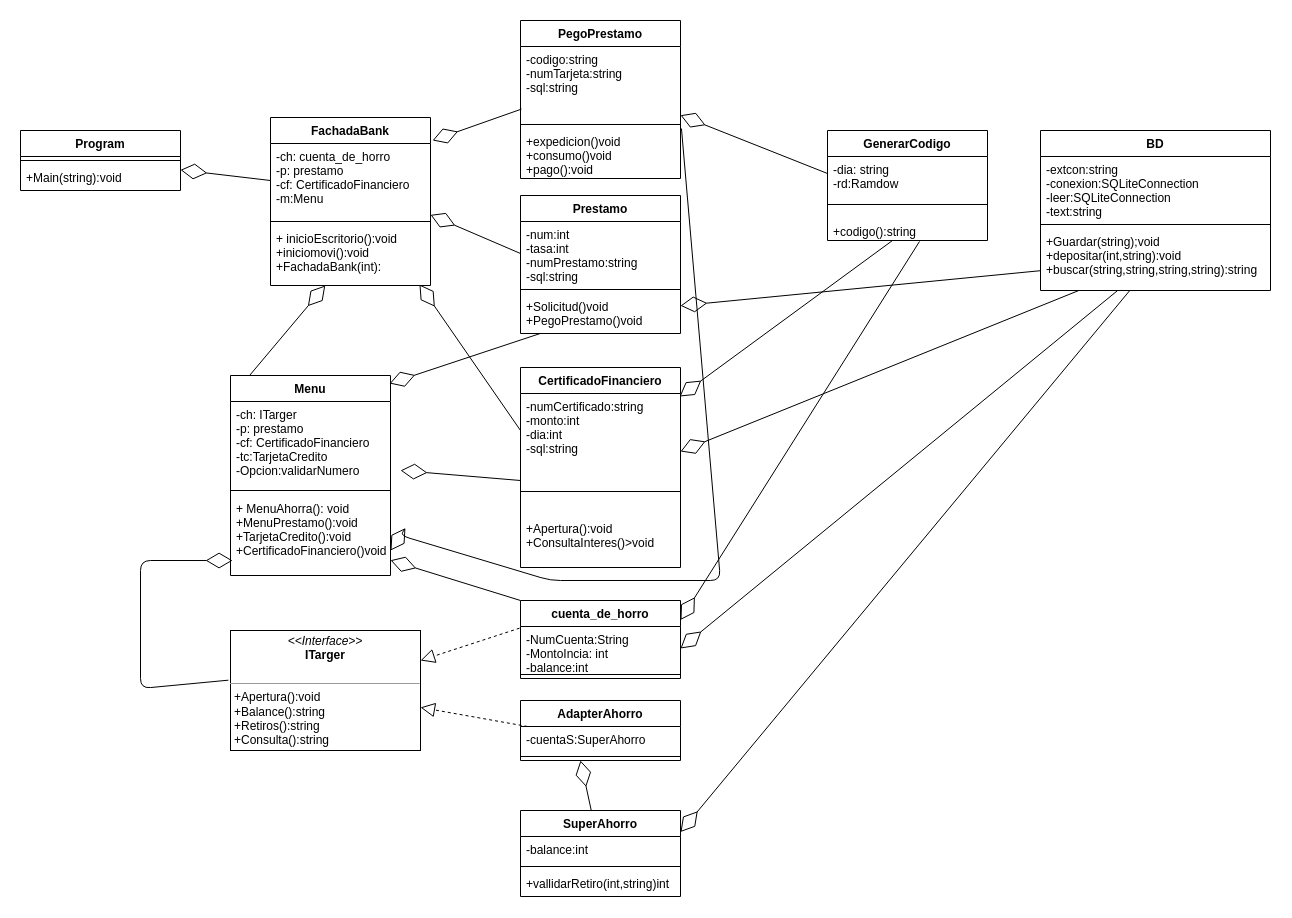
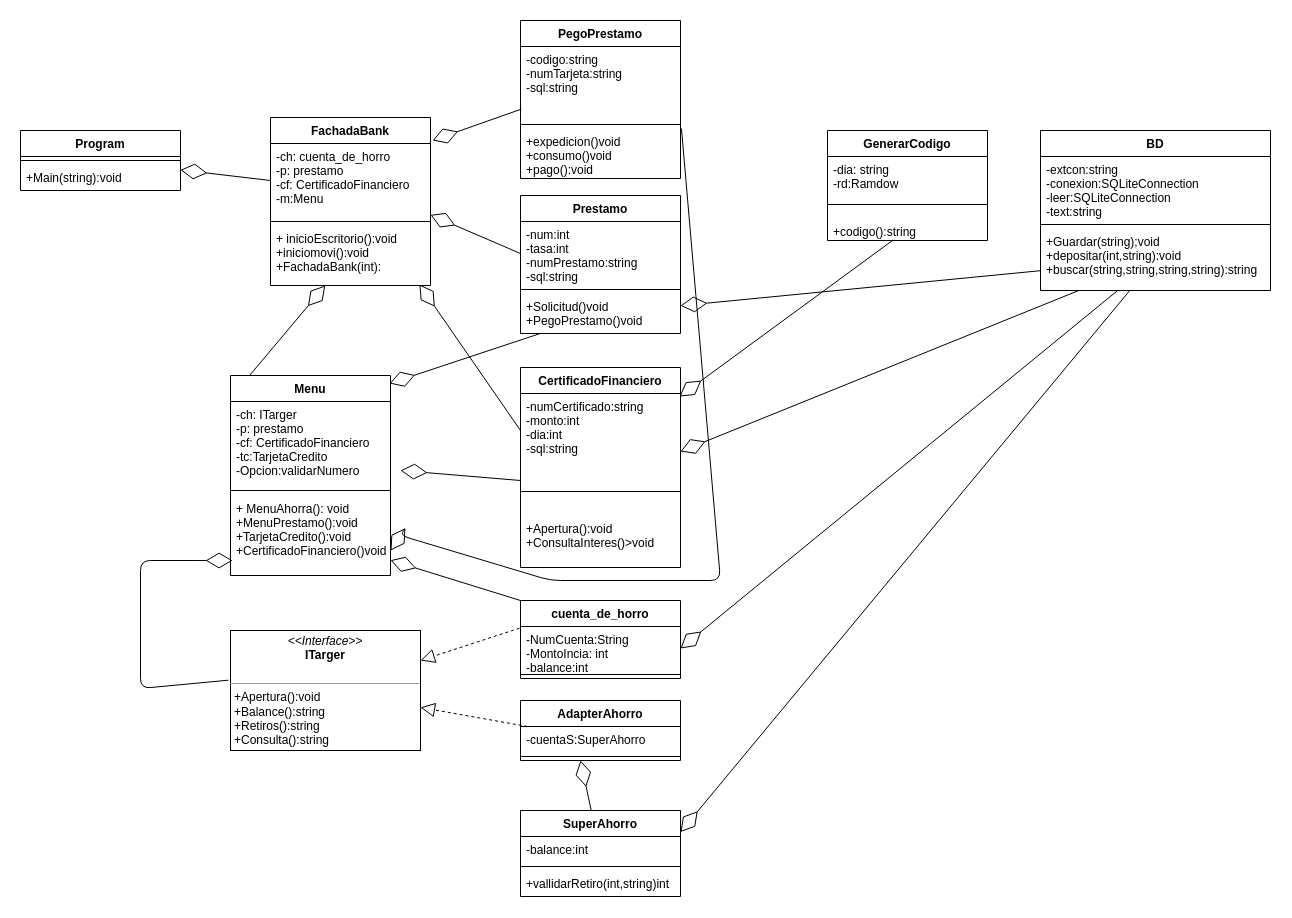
(765, 149) -> none
(807, 420) -> none
